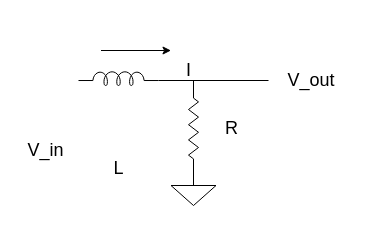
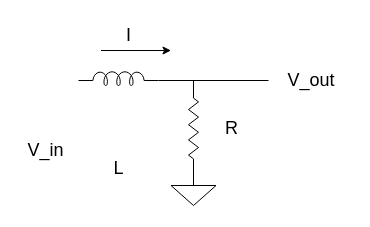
(189, 71) -> (129, 36)
